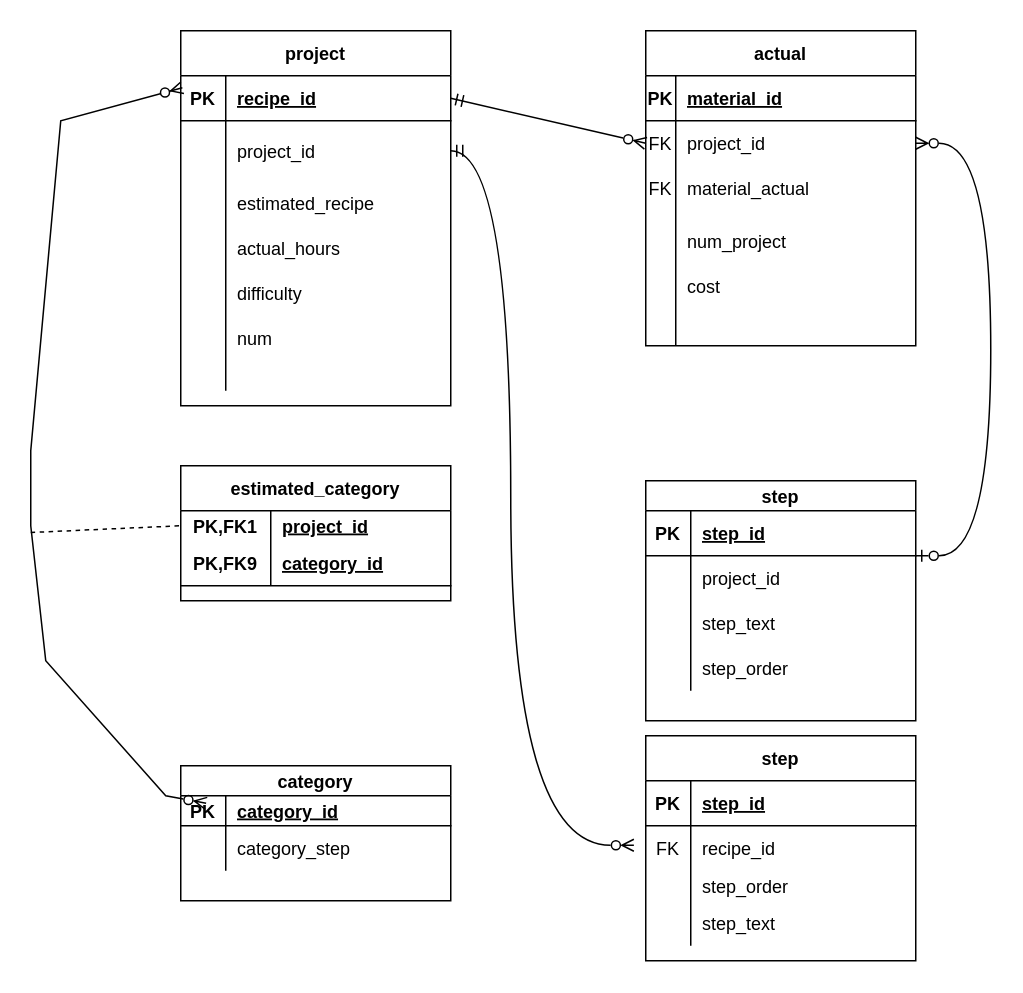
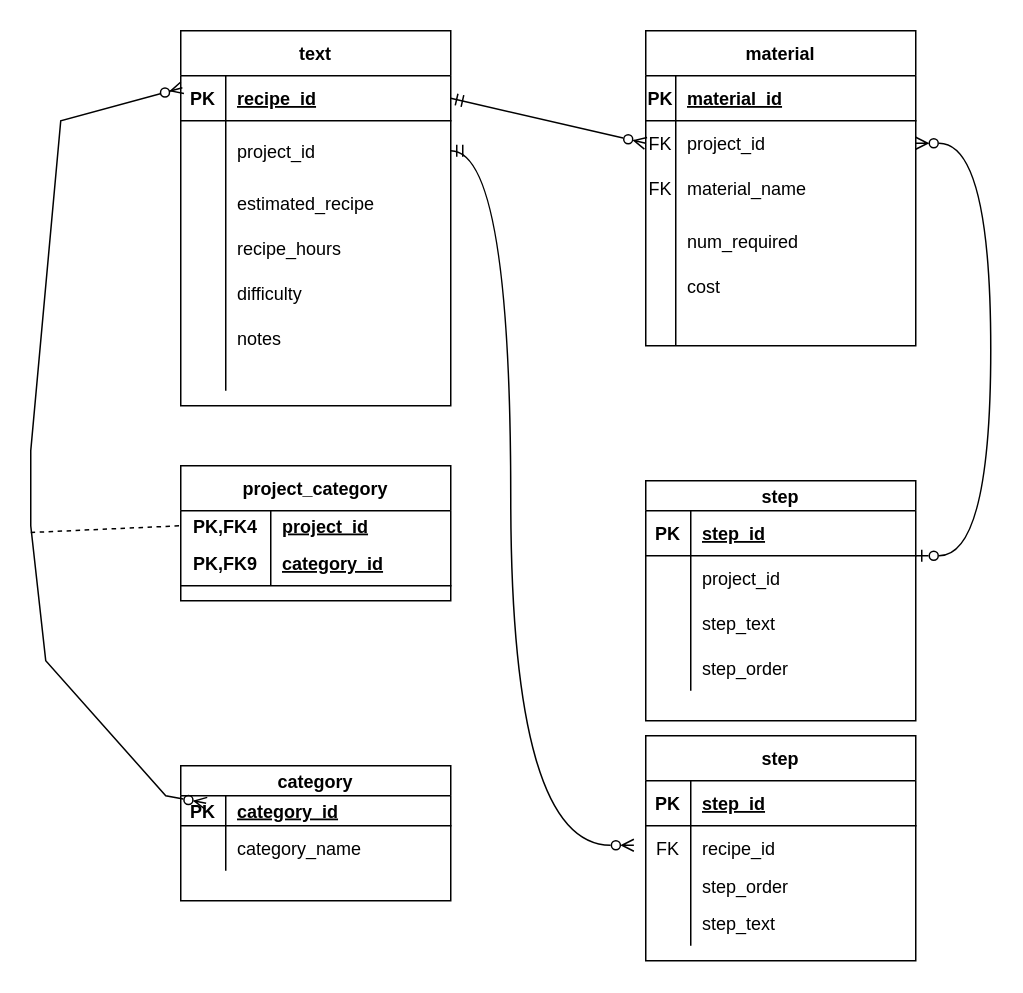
(315, 54) -> (315, 54)
(780, 54) -> (780, 54)
(756, 189) -> (748, 189)
(742, 242) -> (745, 242)
(295, 249) -> (295, 249)
(252, 339) -> (262, 339)
(315, 489) -> (315, 489)
(225, 527) -> (225, 527)
(303, 849) -> (303, 849)
